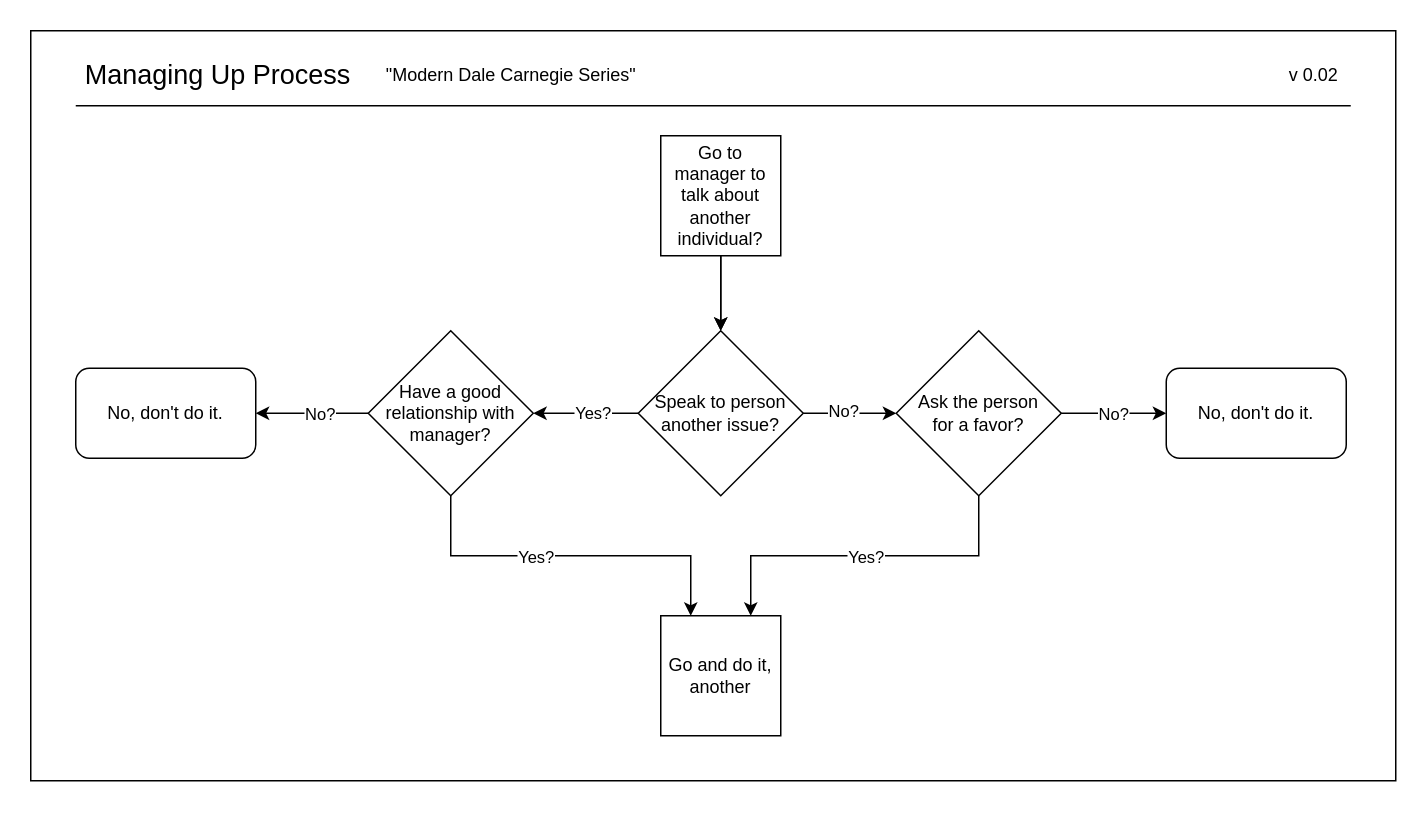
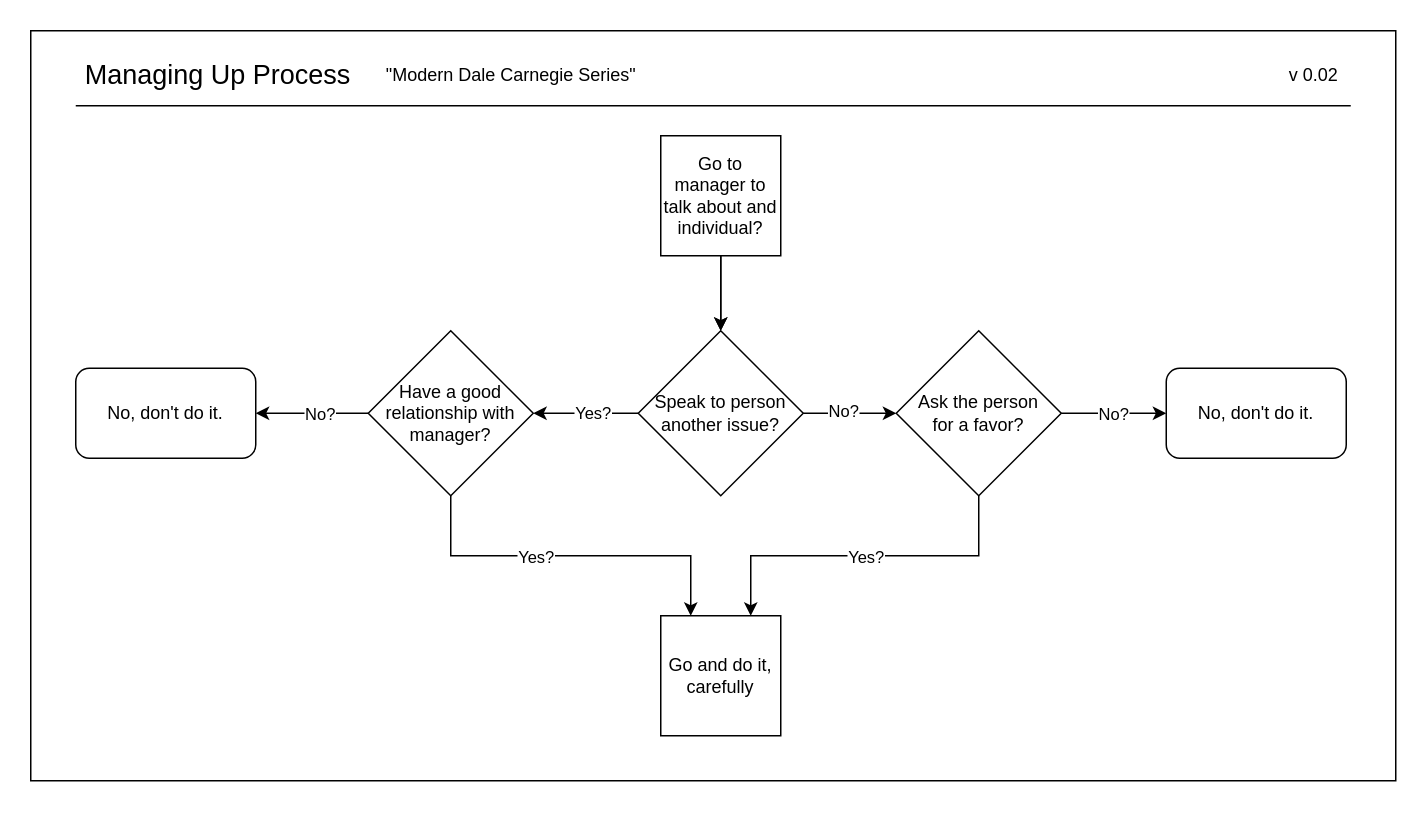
(721, 196) -> (721, 196)
(721, 676) -> (721, 676)
